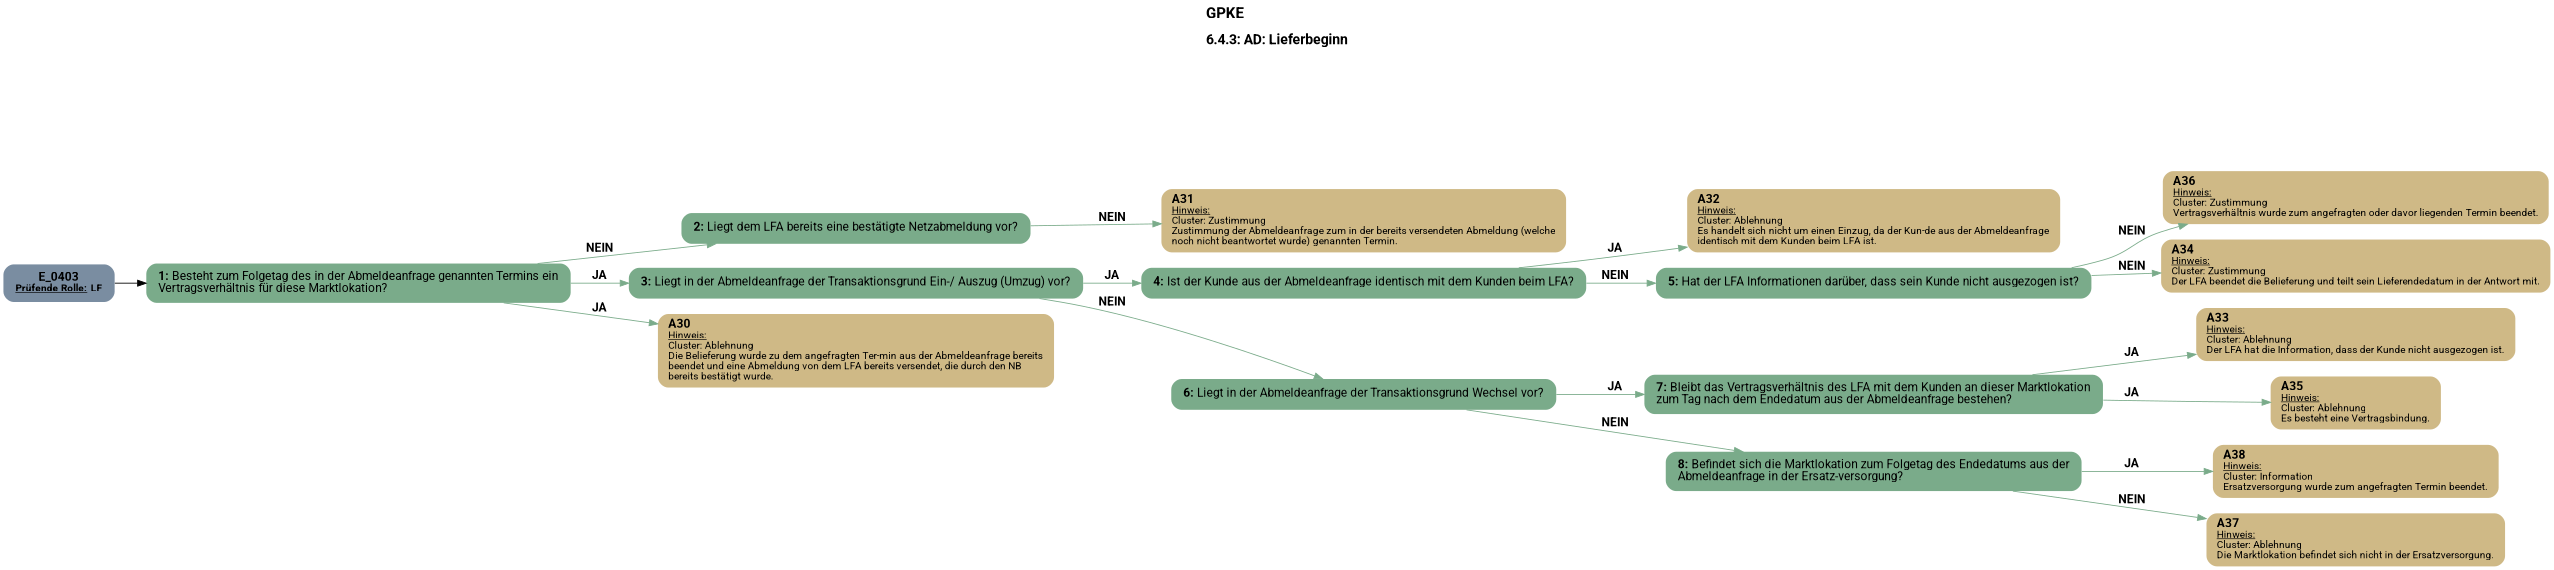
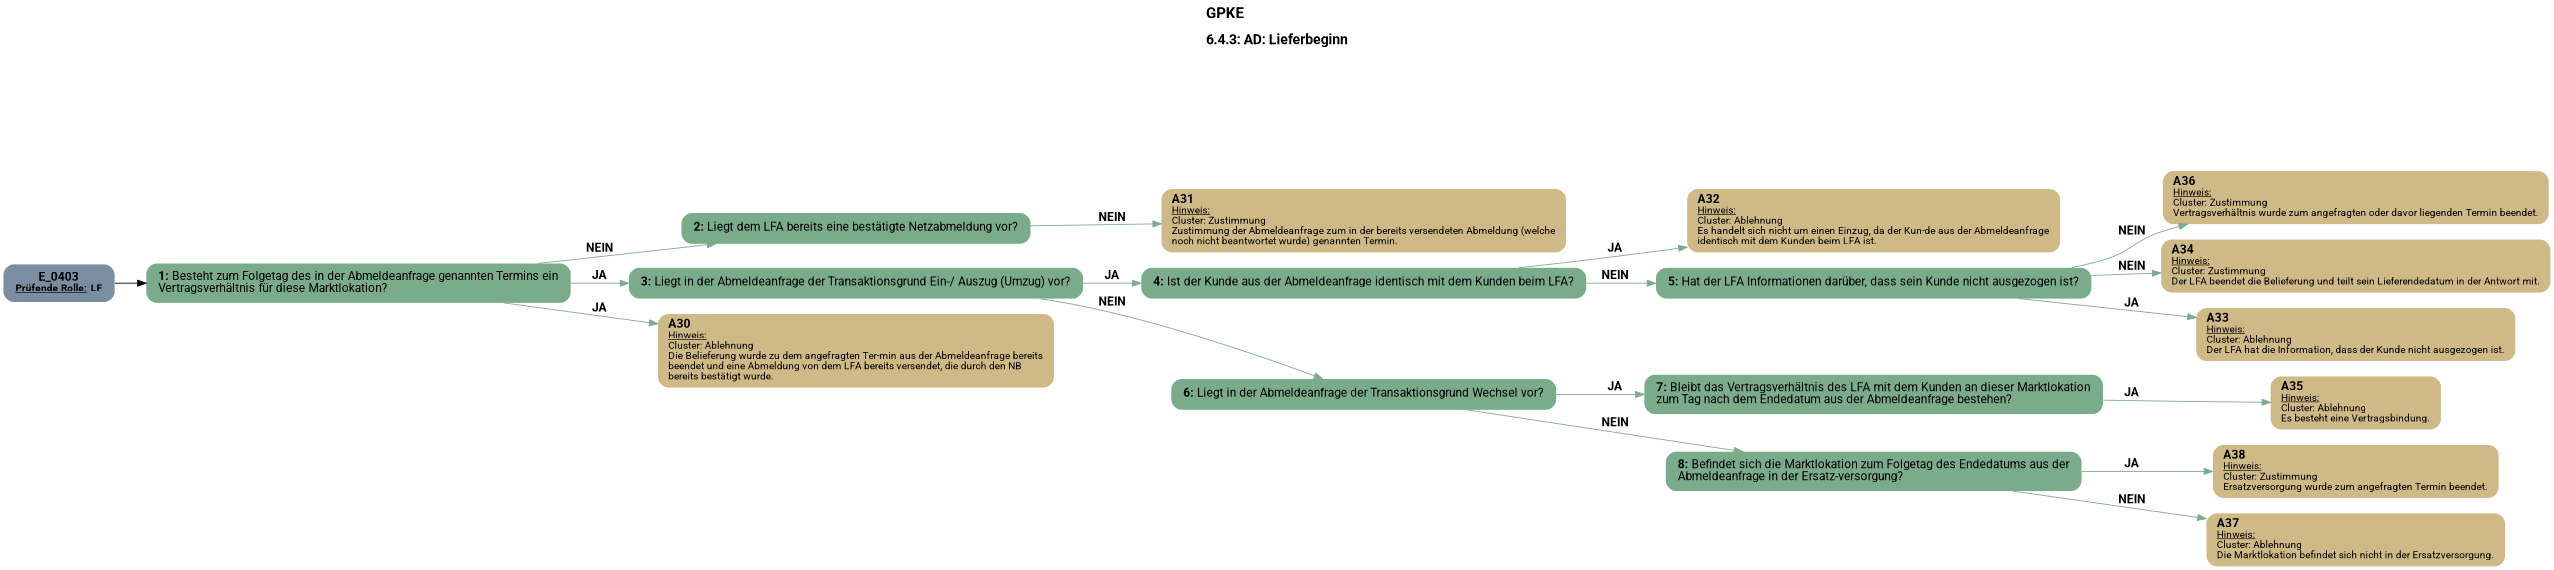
(2110, 365) -> (2103, 308)
(2269, 477) -> (2271, 477)
